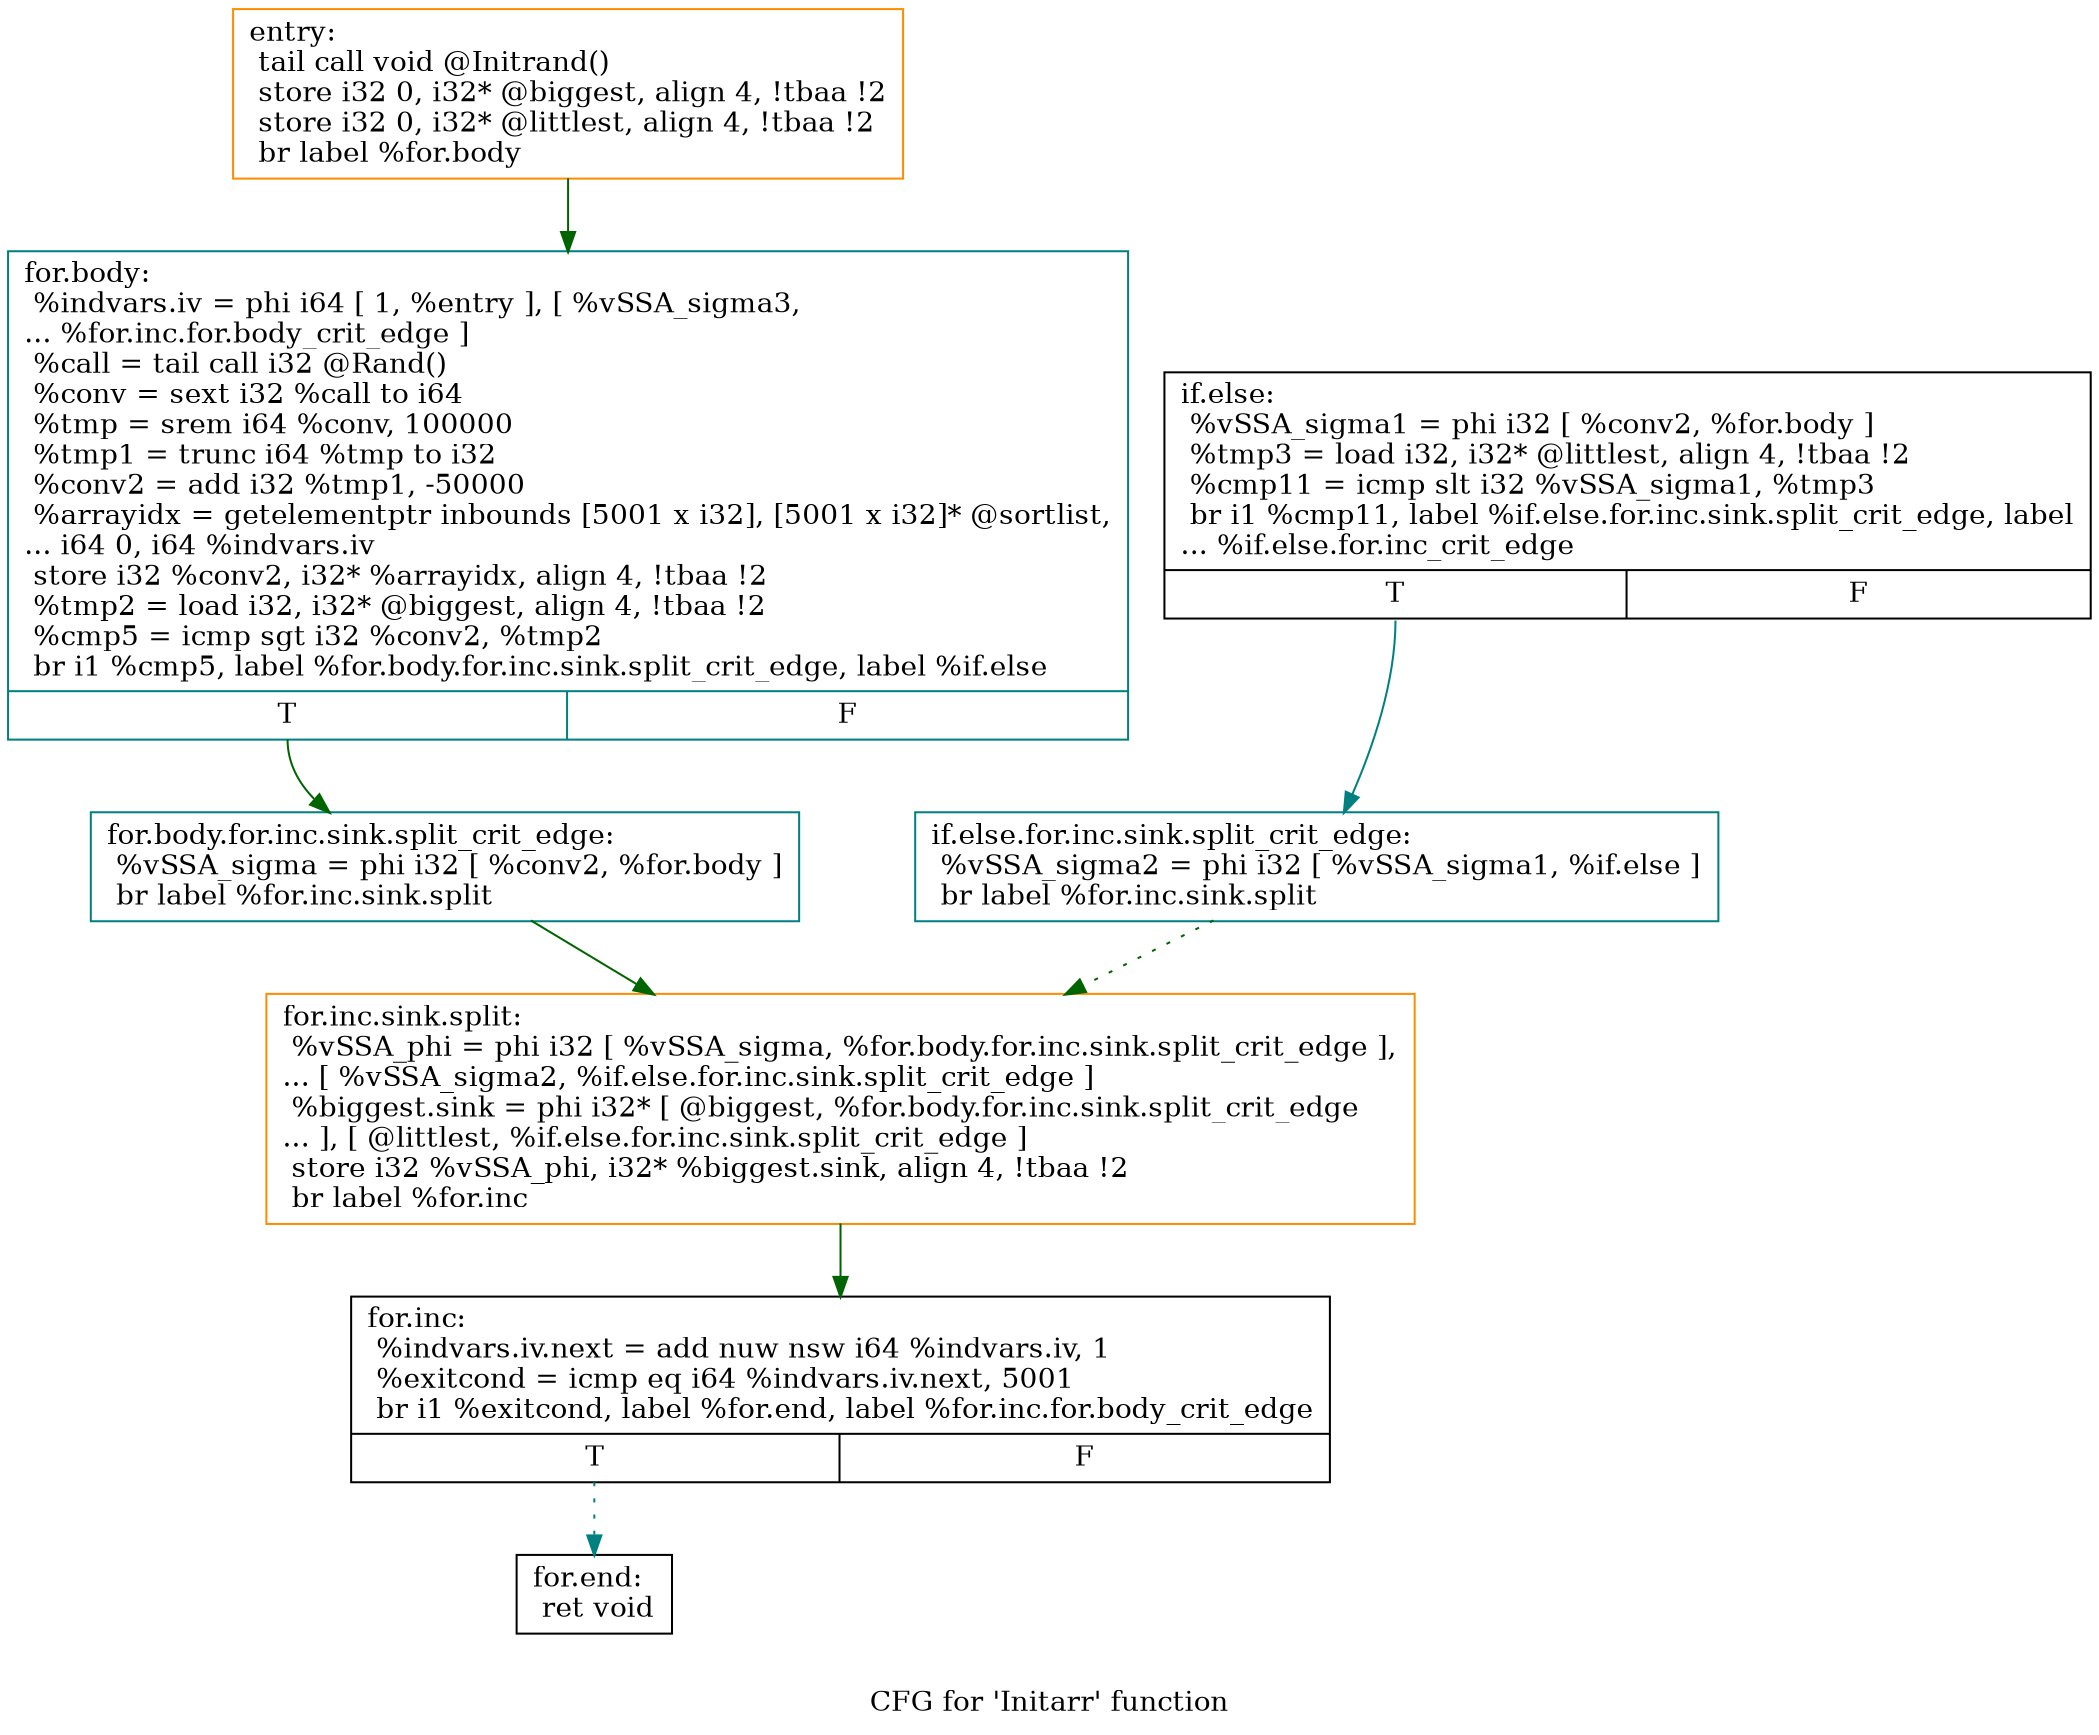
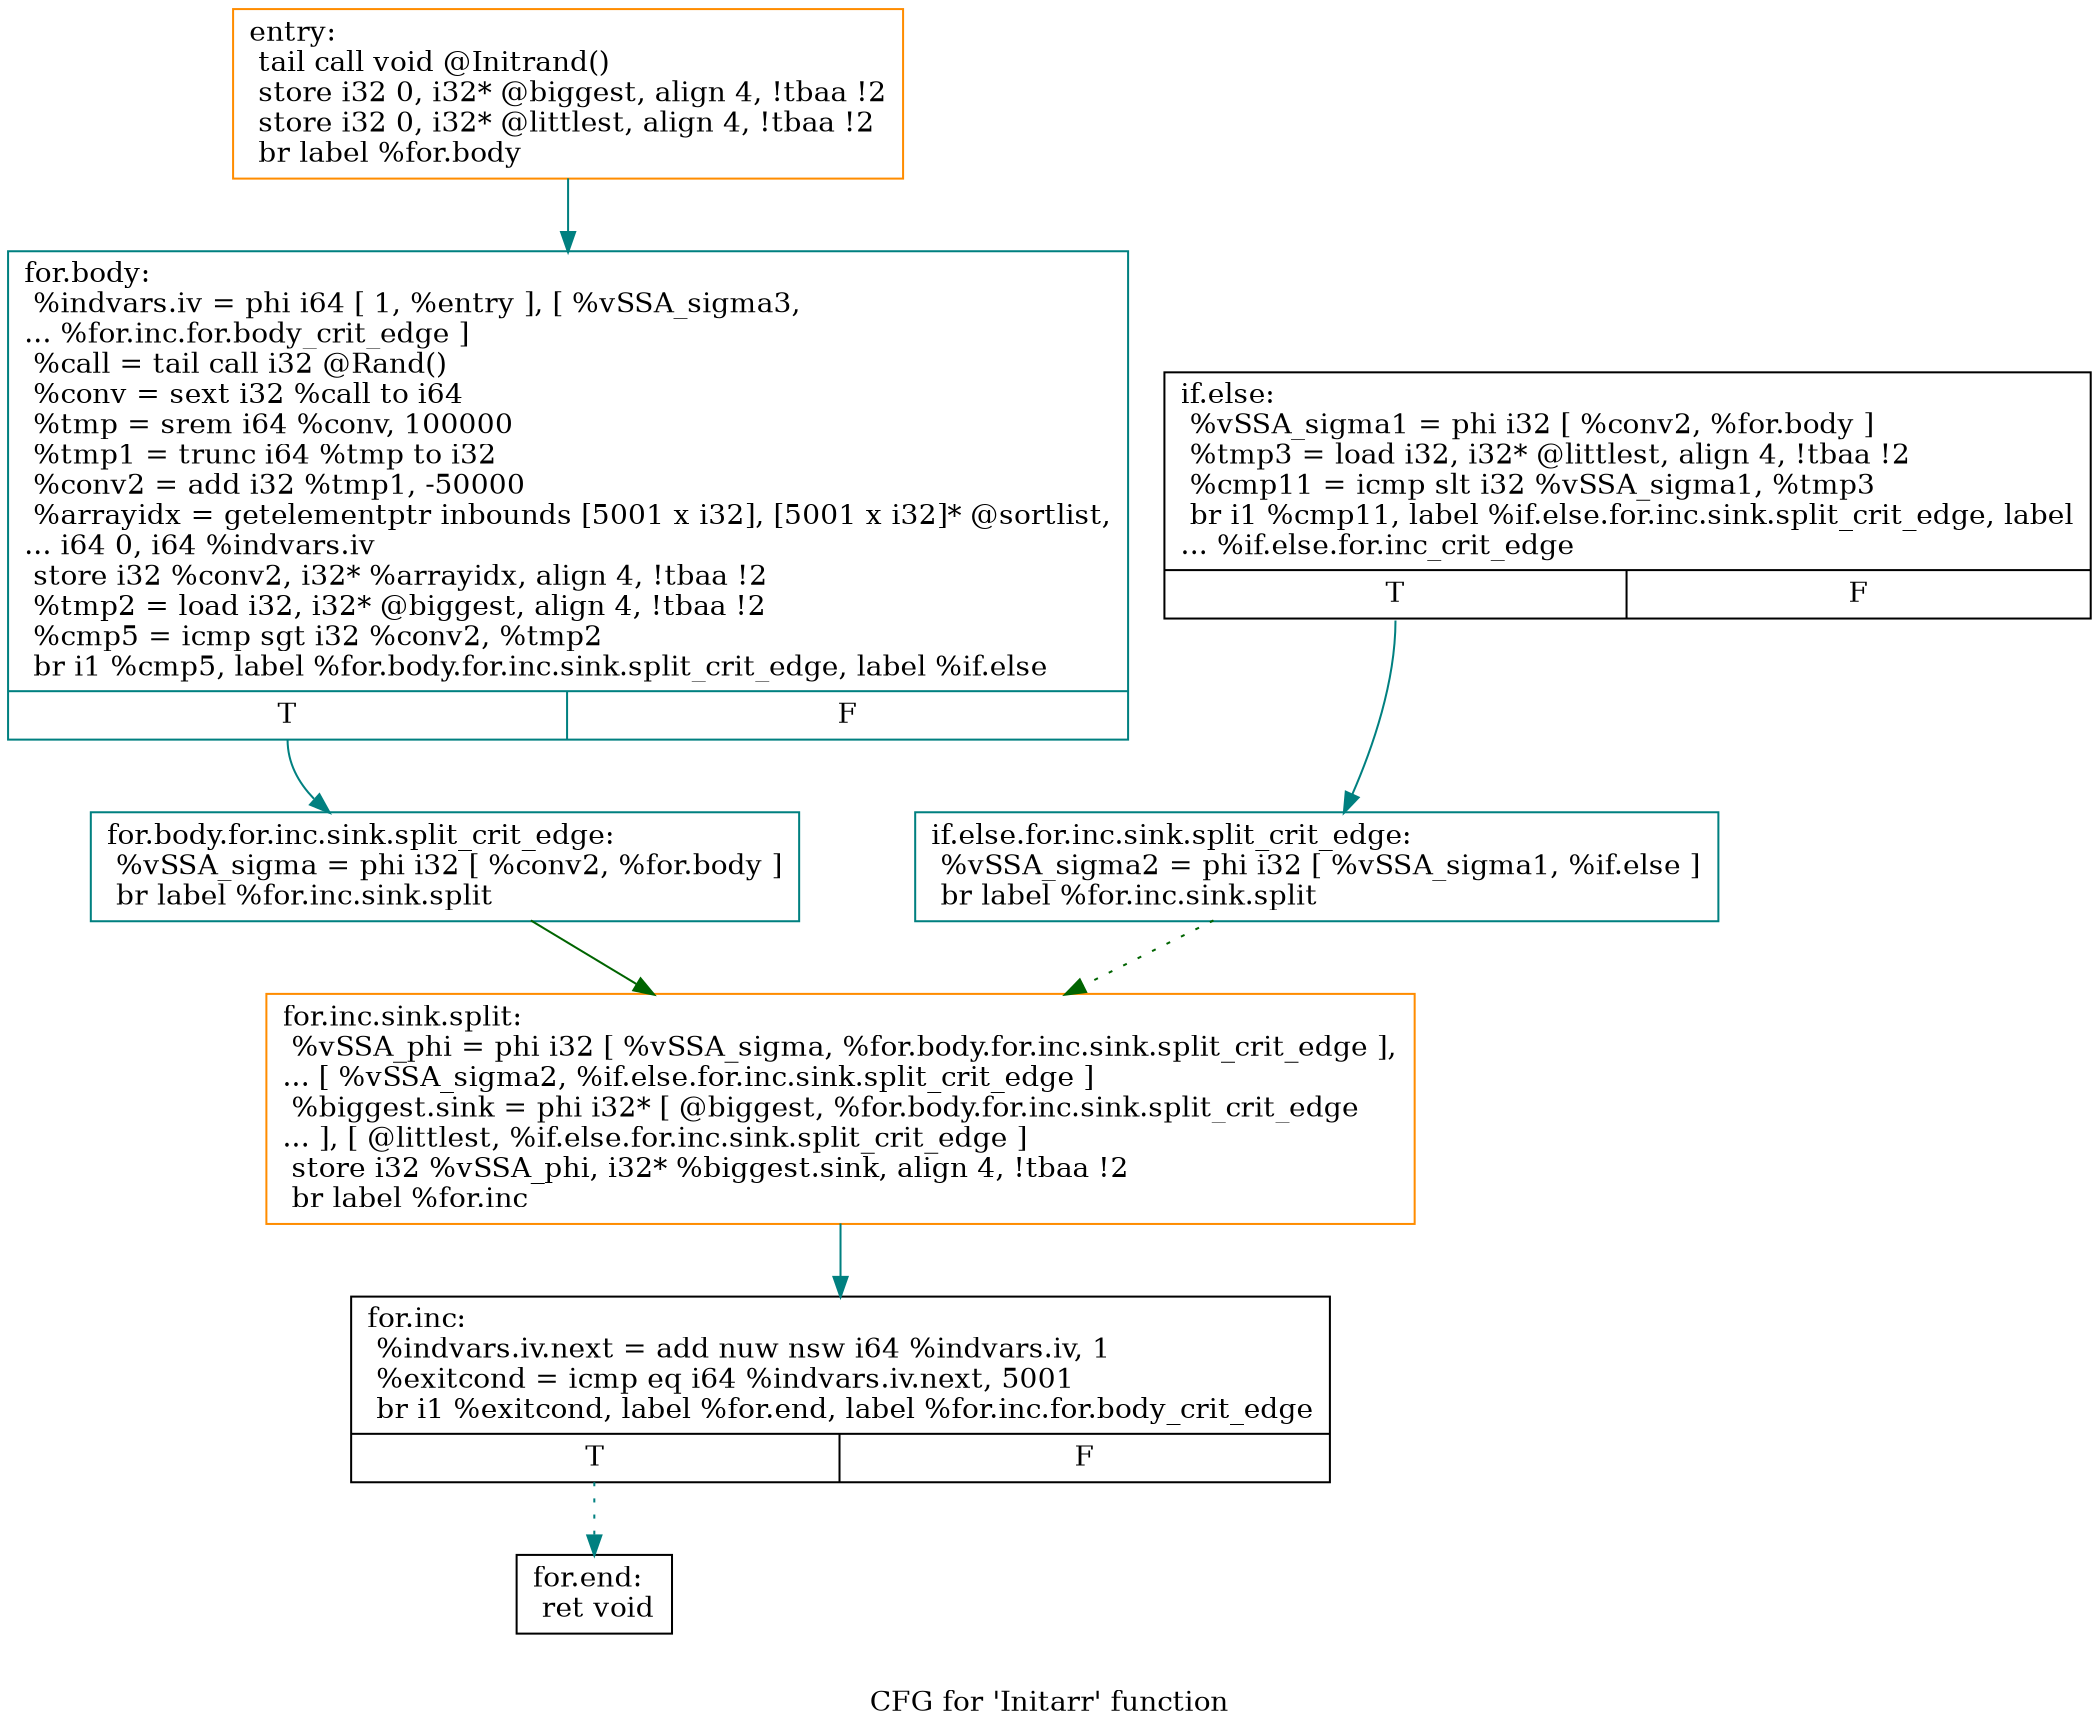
(568, 205) -> (568, 205)
(295, 772) -> (295, 772)
(841, 1250) -> (841, 1250)
